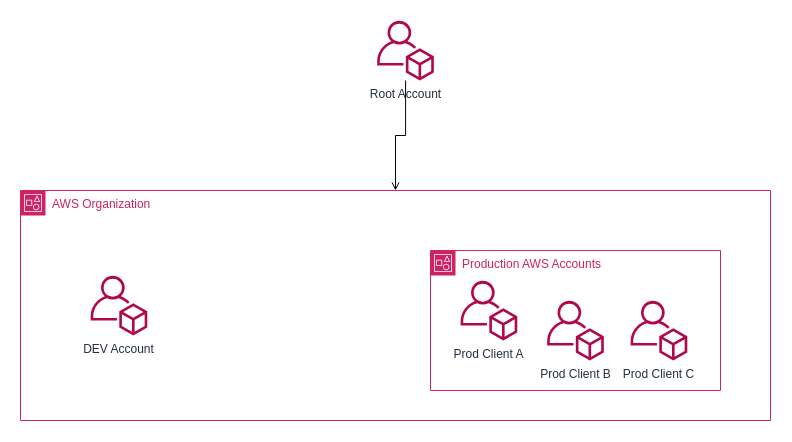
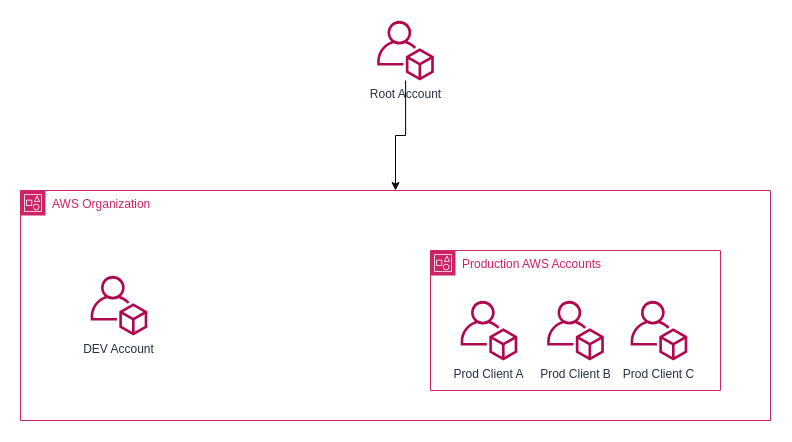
(396, 183) -> (396, 182)
(489, 311) -> (489, 331)
